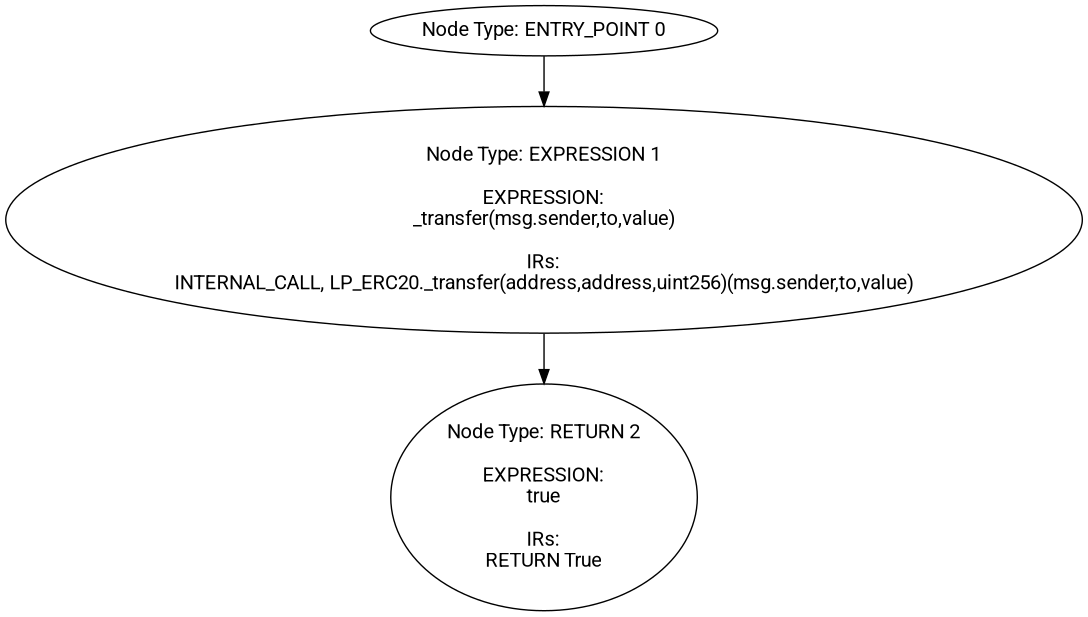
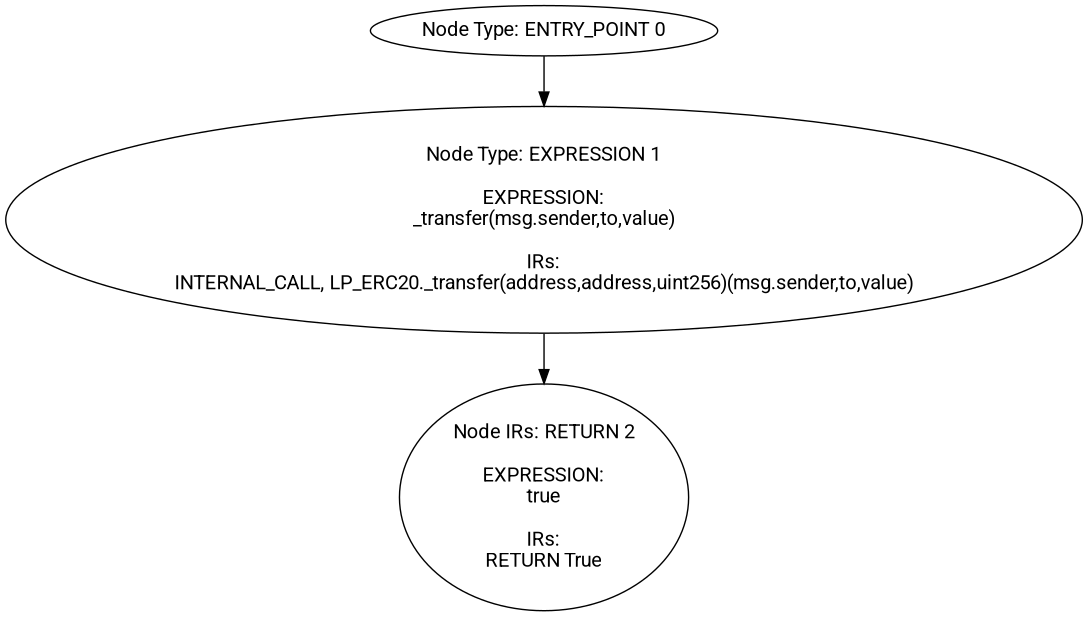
(544, 497) -> (544, 497)
